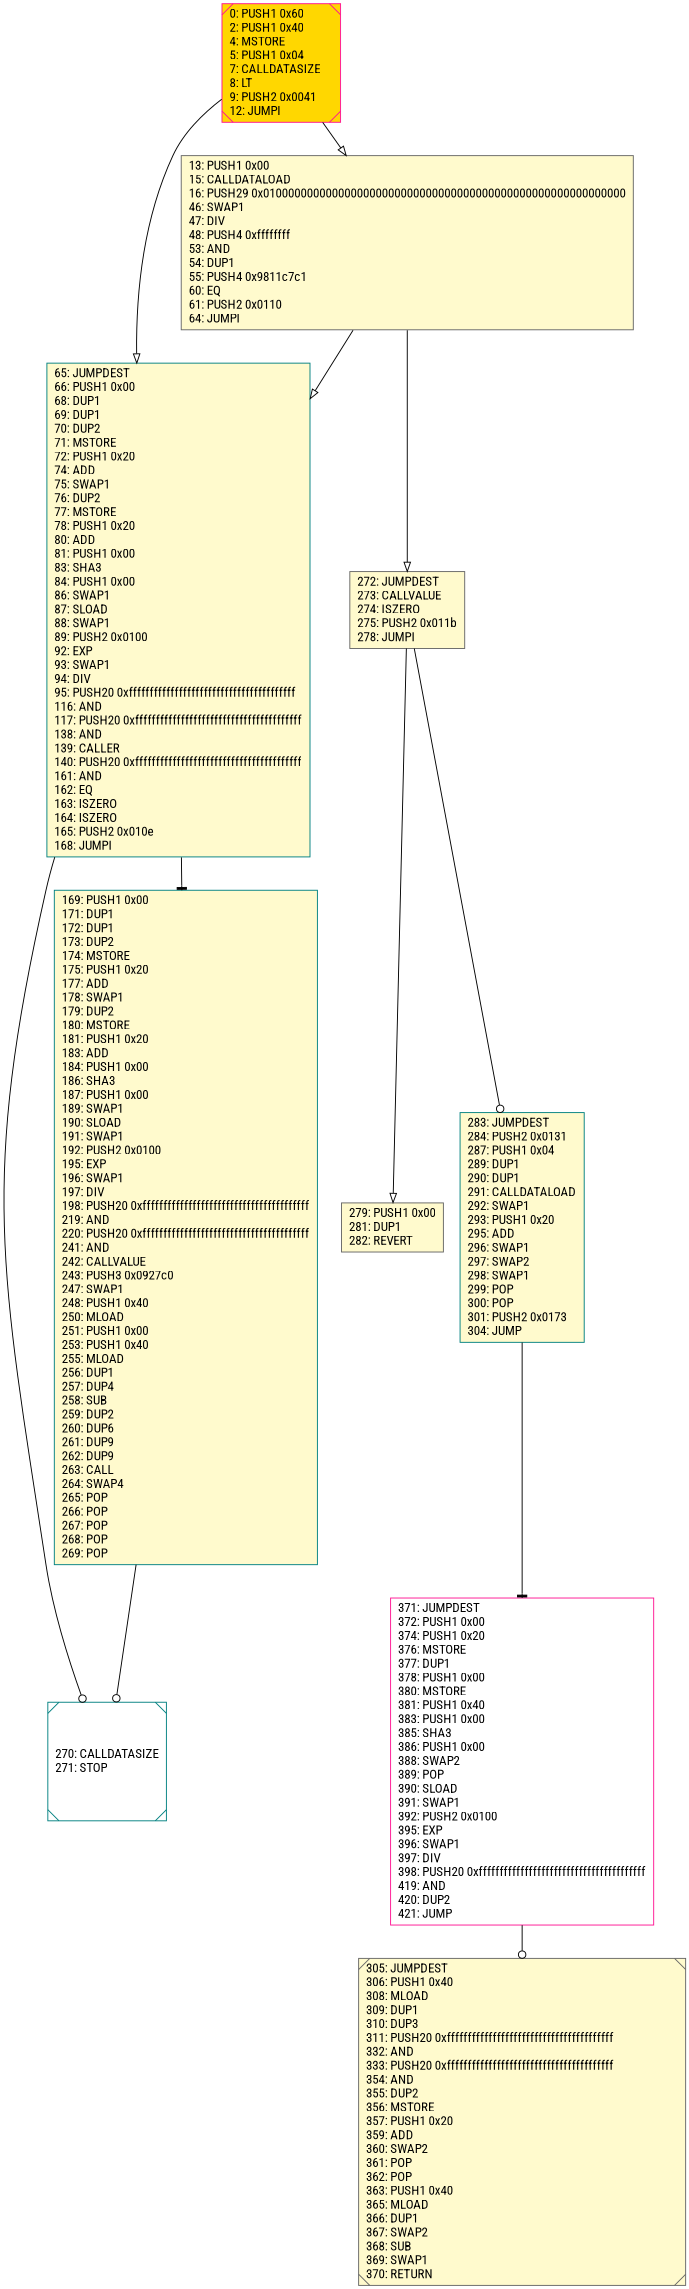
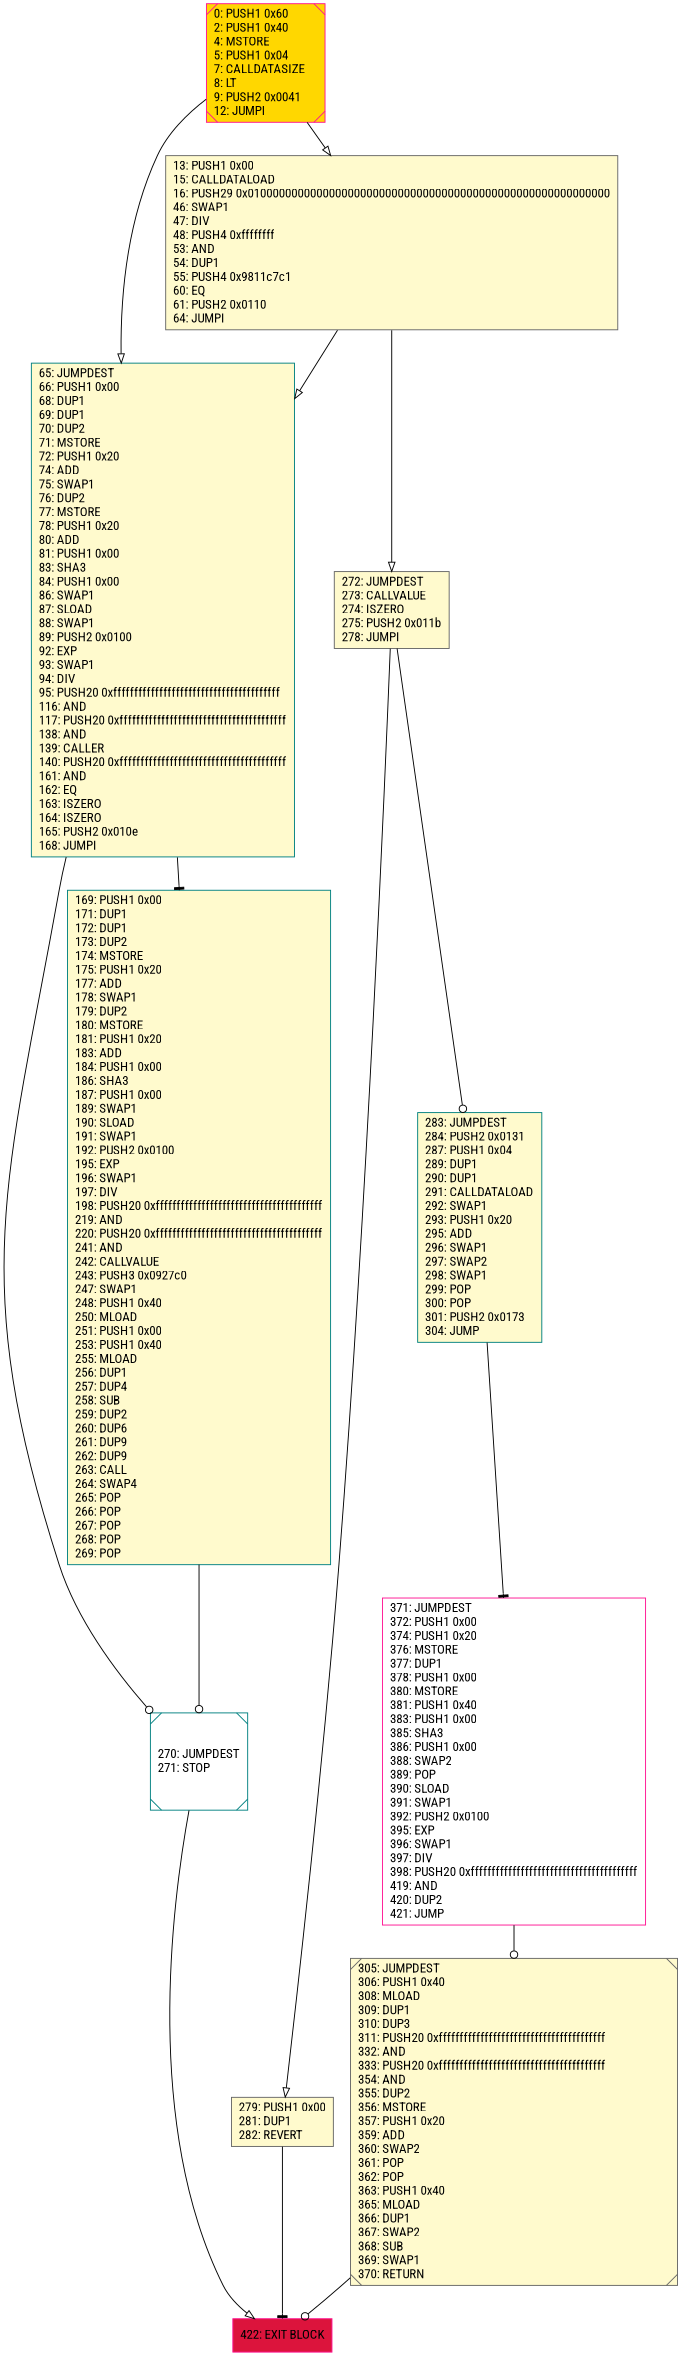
(107, 1762) -> (199, 1762)
none -> (282, 2335)
